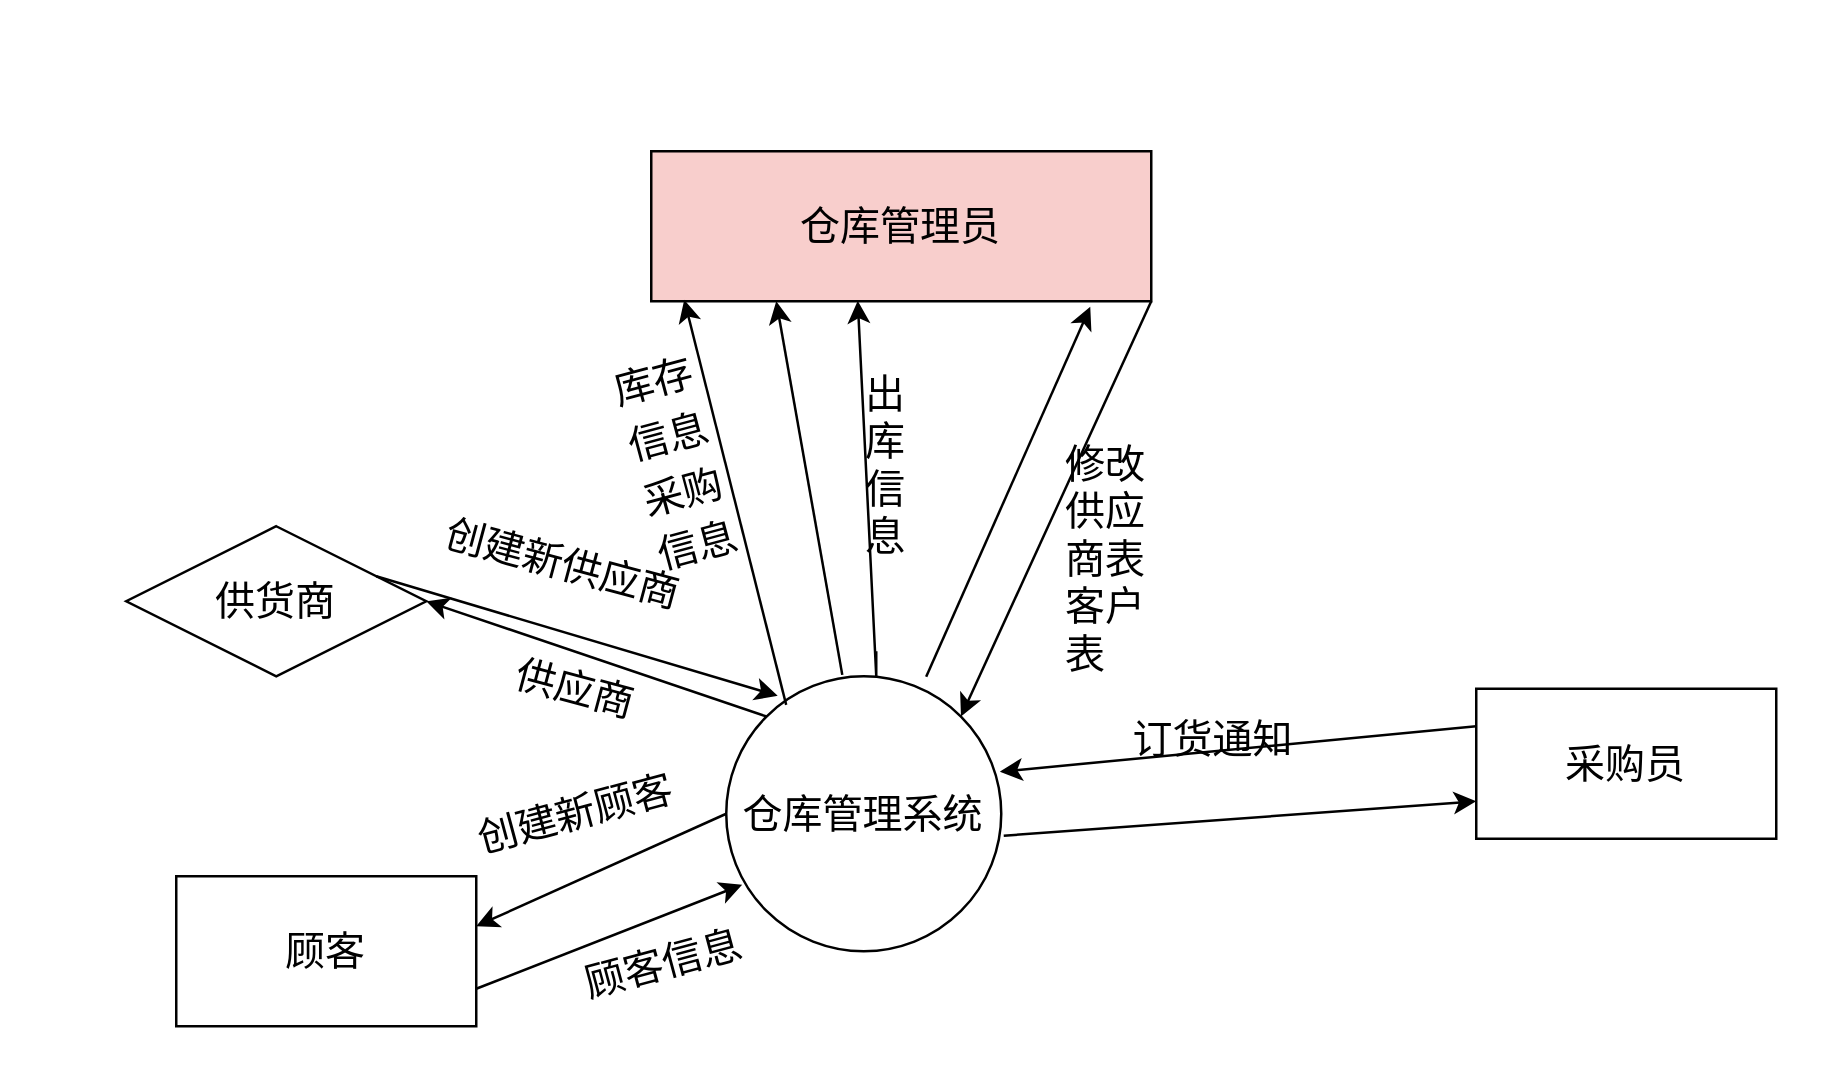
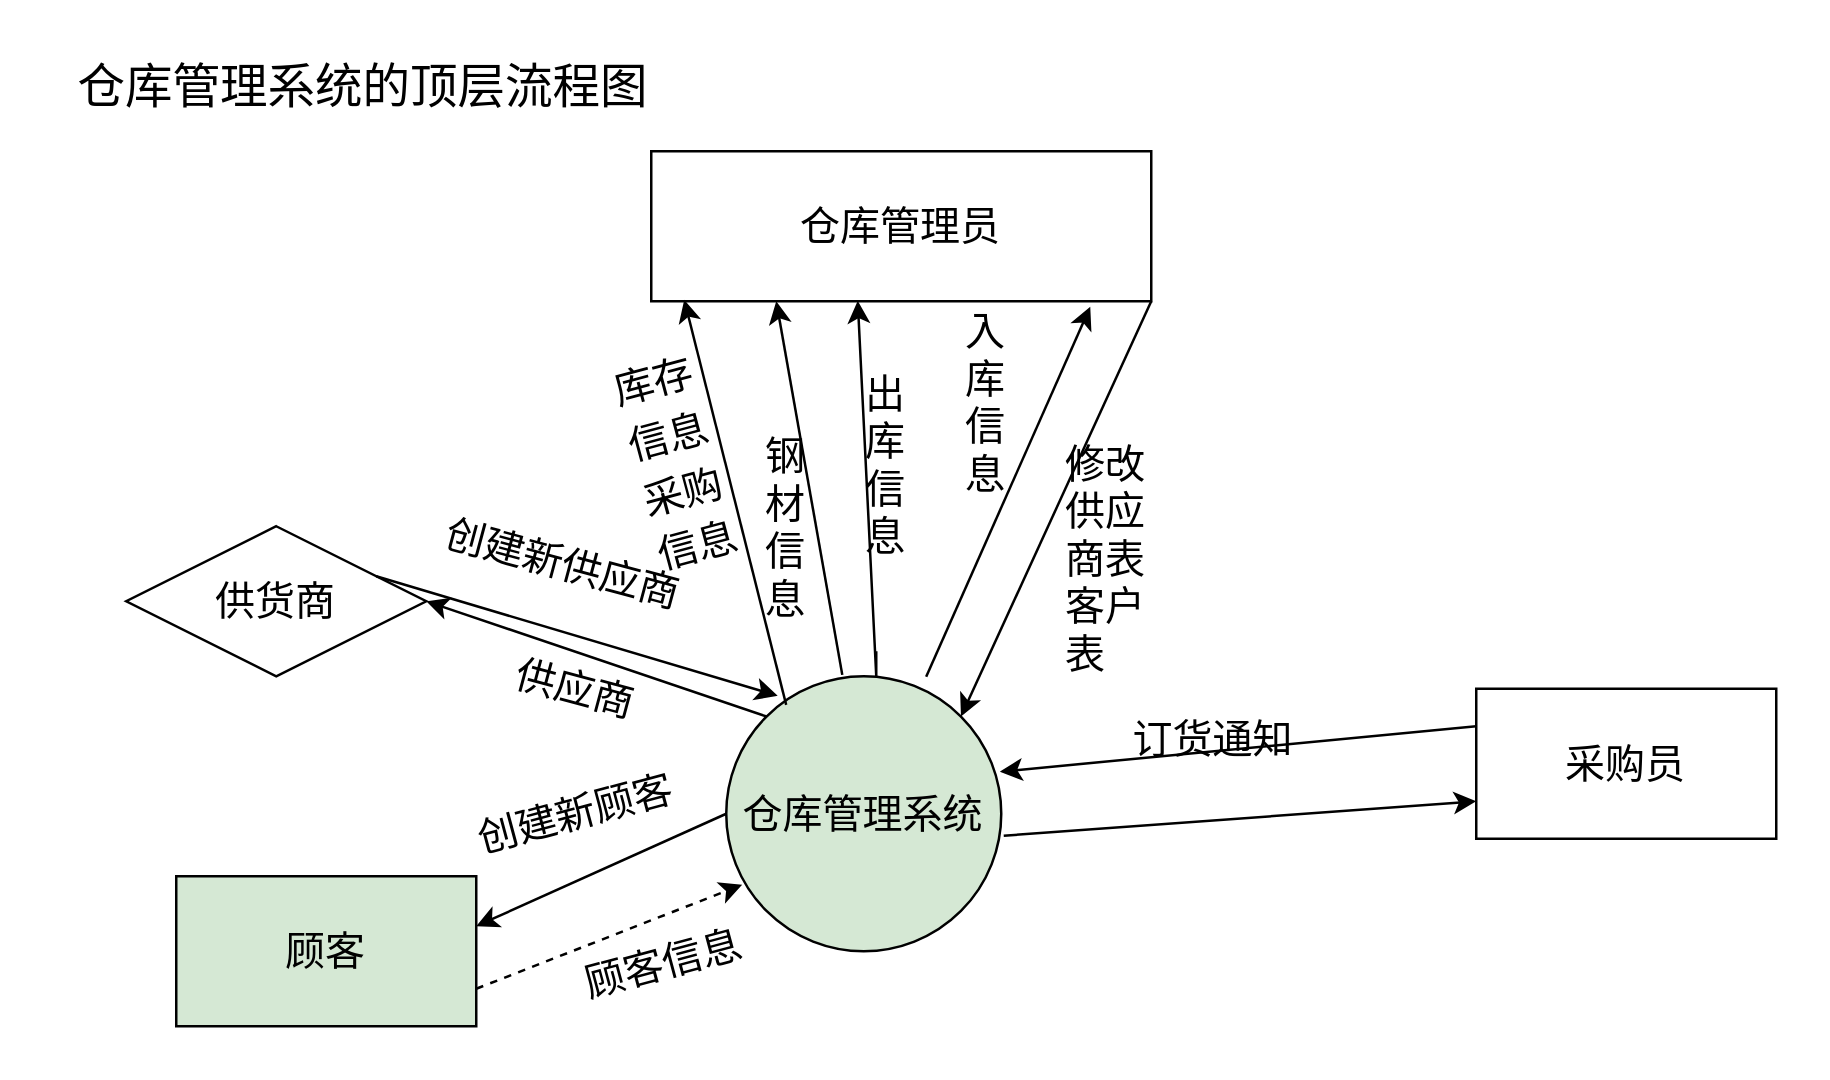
none -> (364, 89)
(901, 226) -> (901, 226)
none -> (989, 401)
none -> (789, 526)
(864, 814) -> (864, 814)
(603, 939) -> (603, 939)
(326, 951) -> (326, 951)
